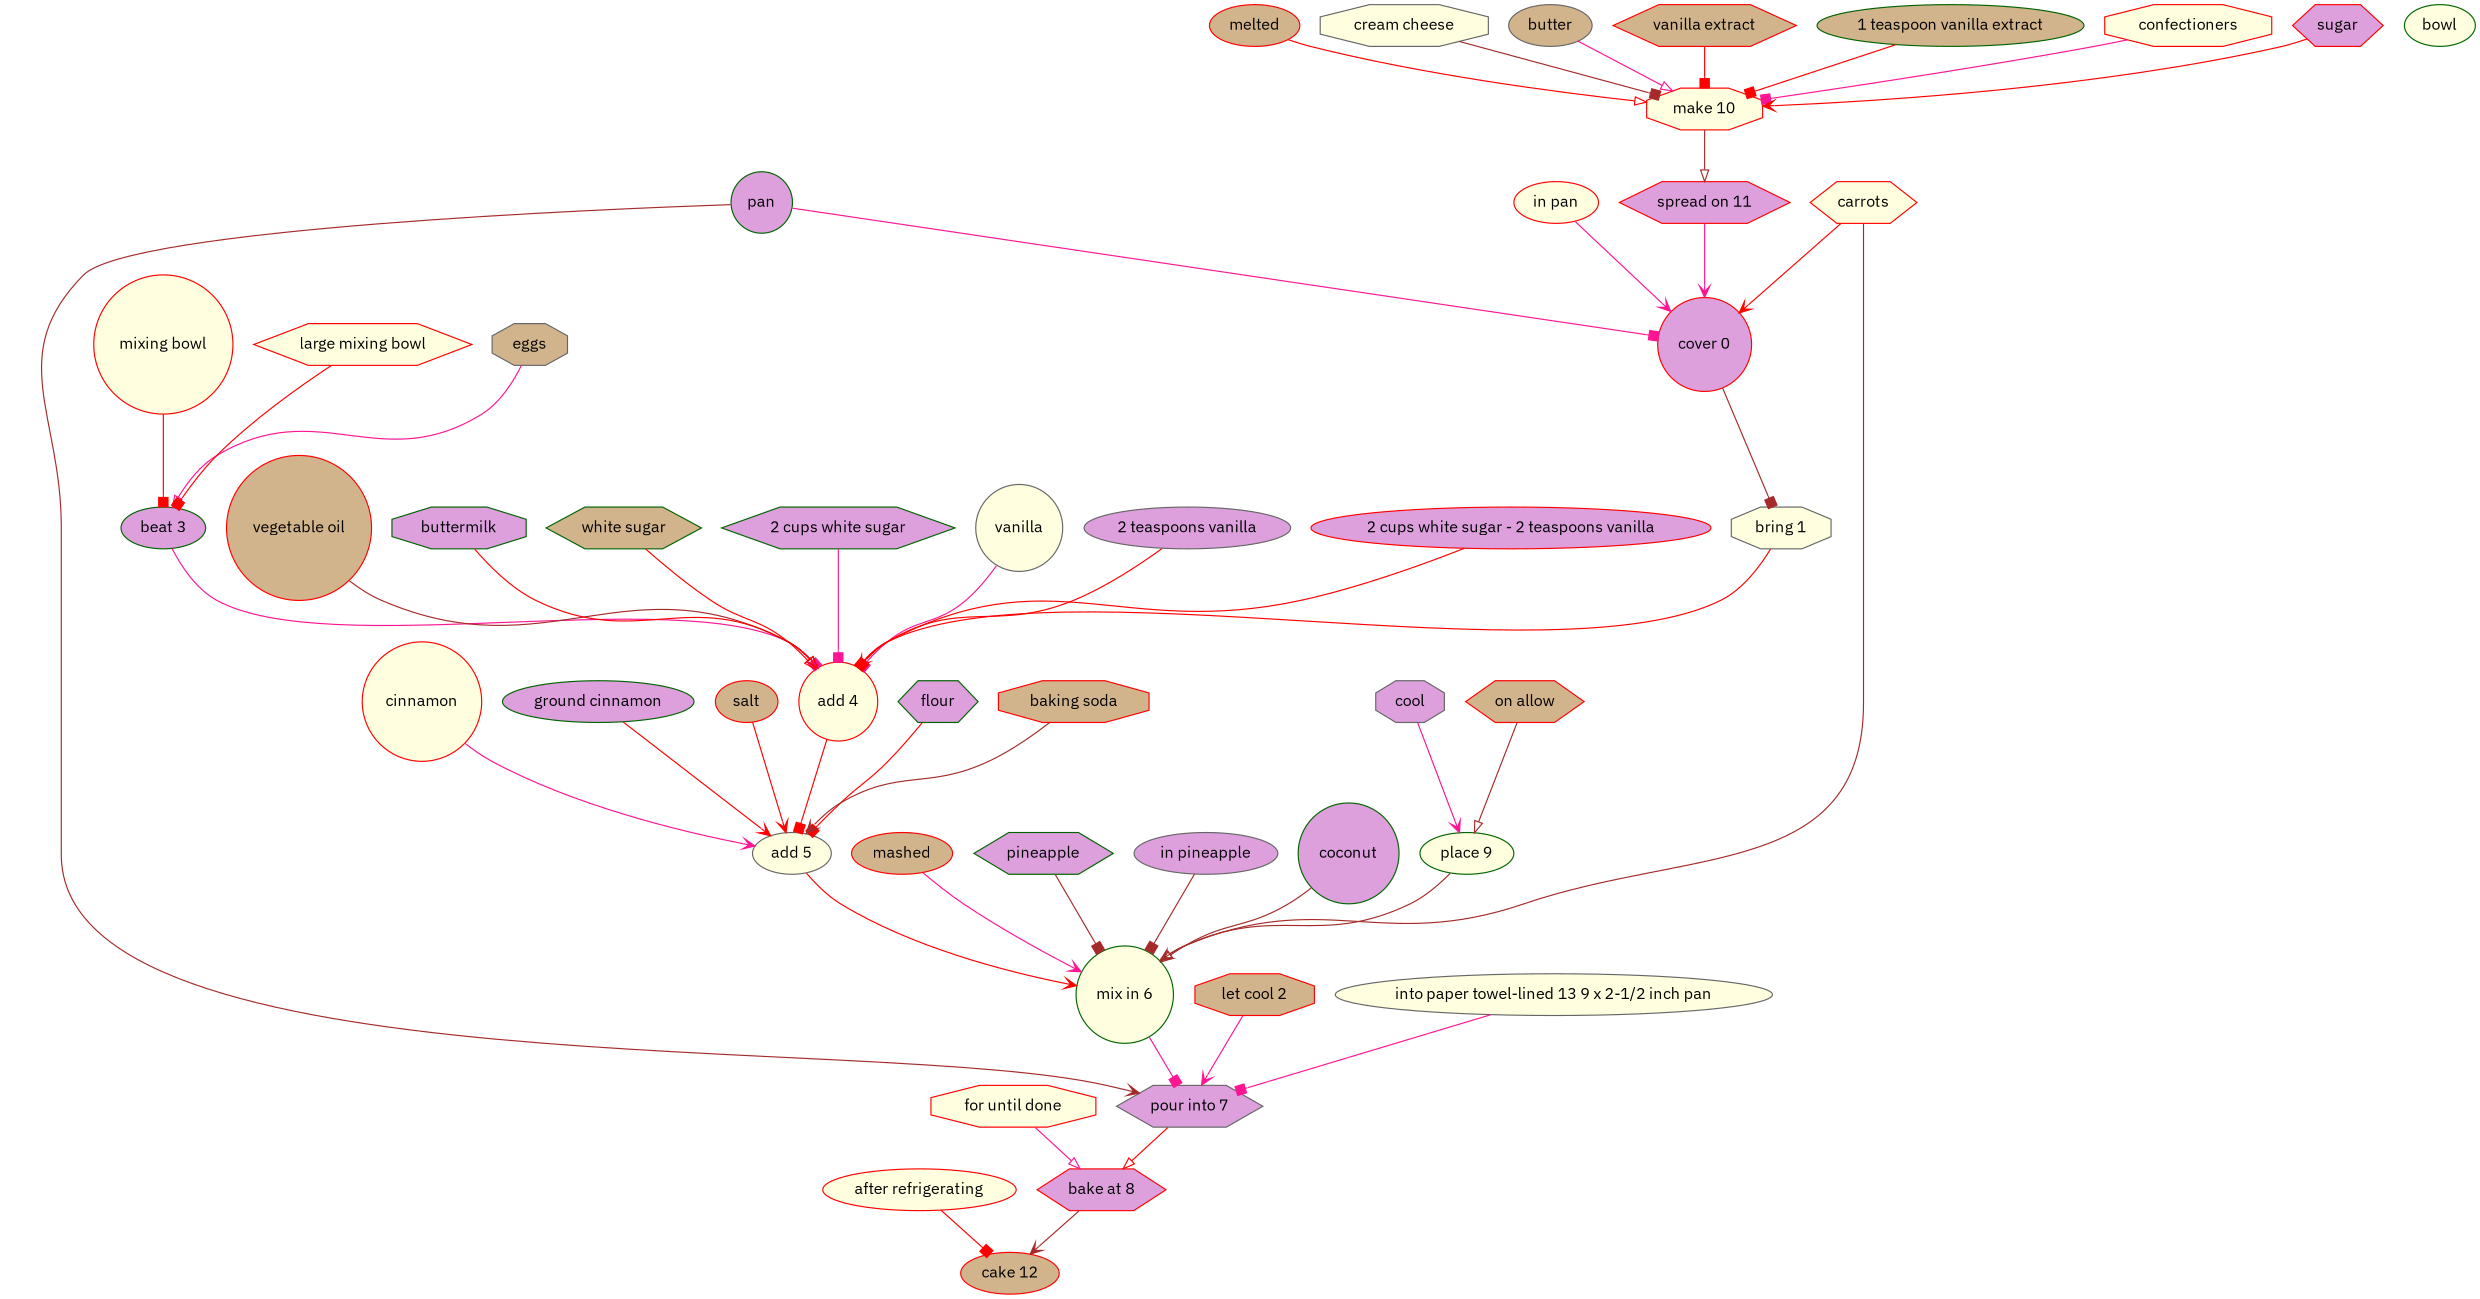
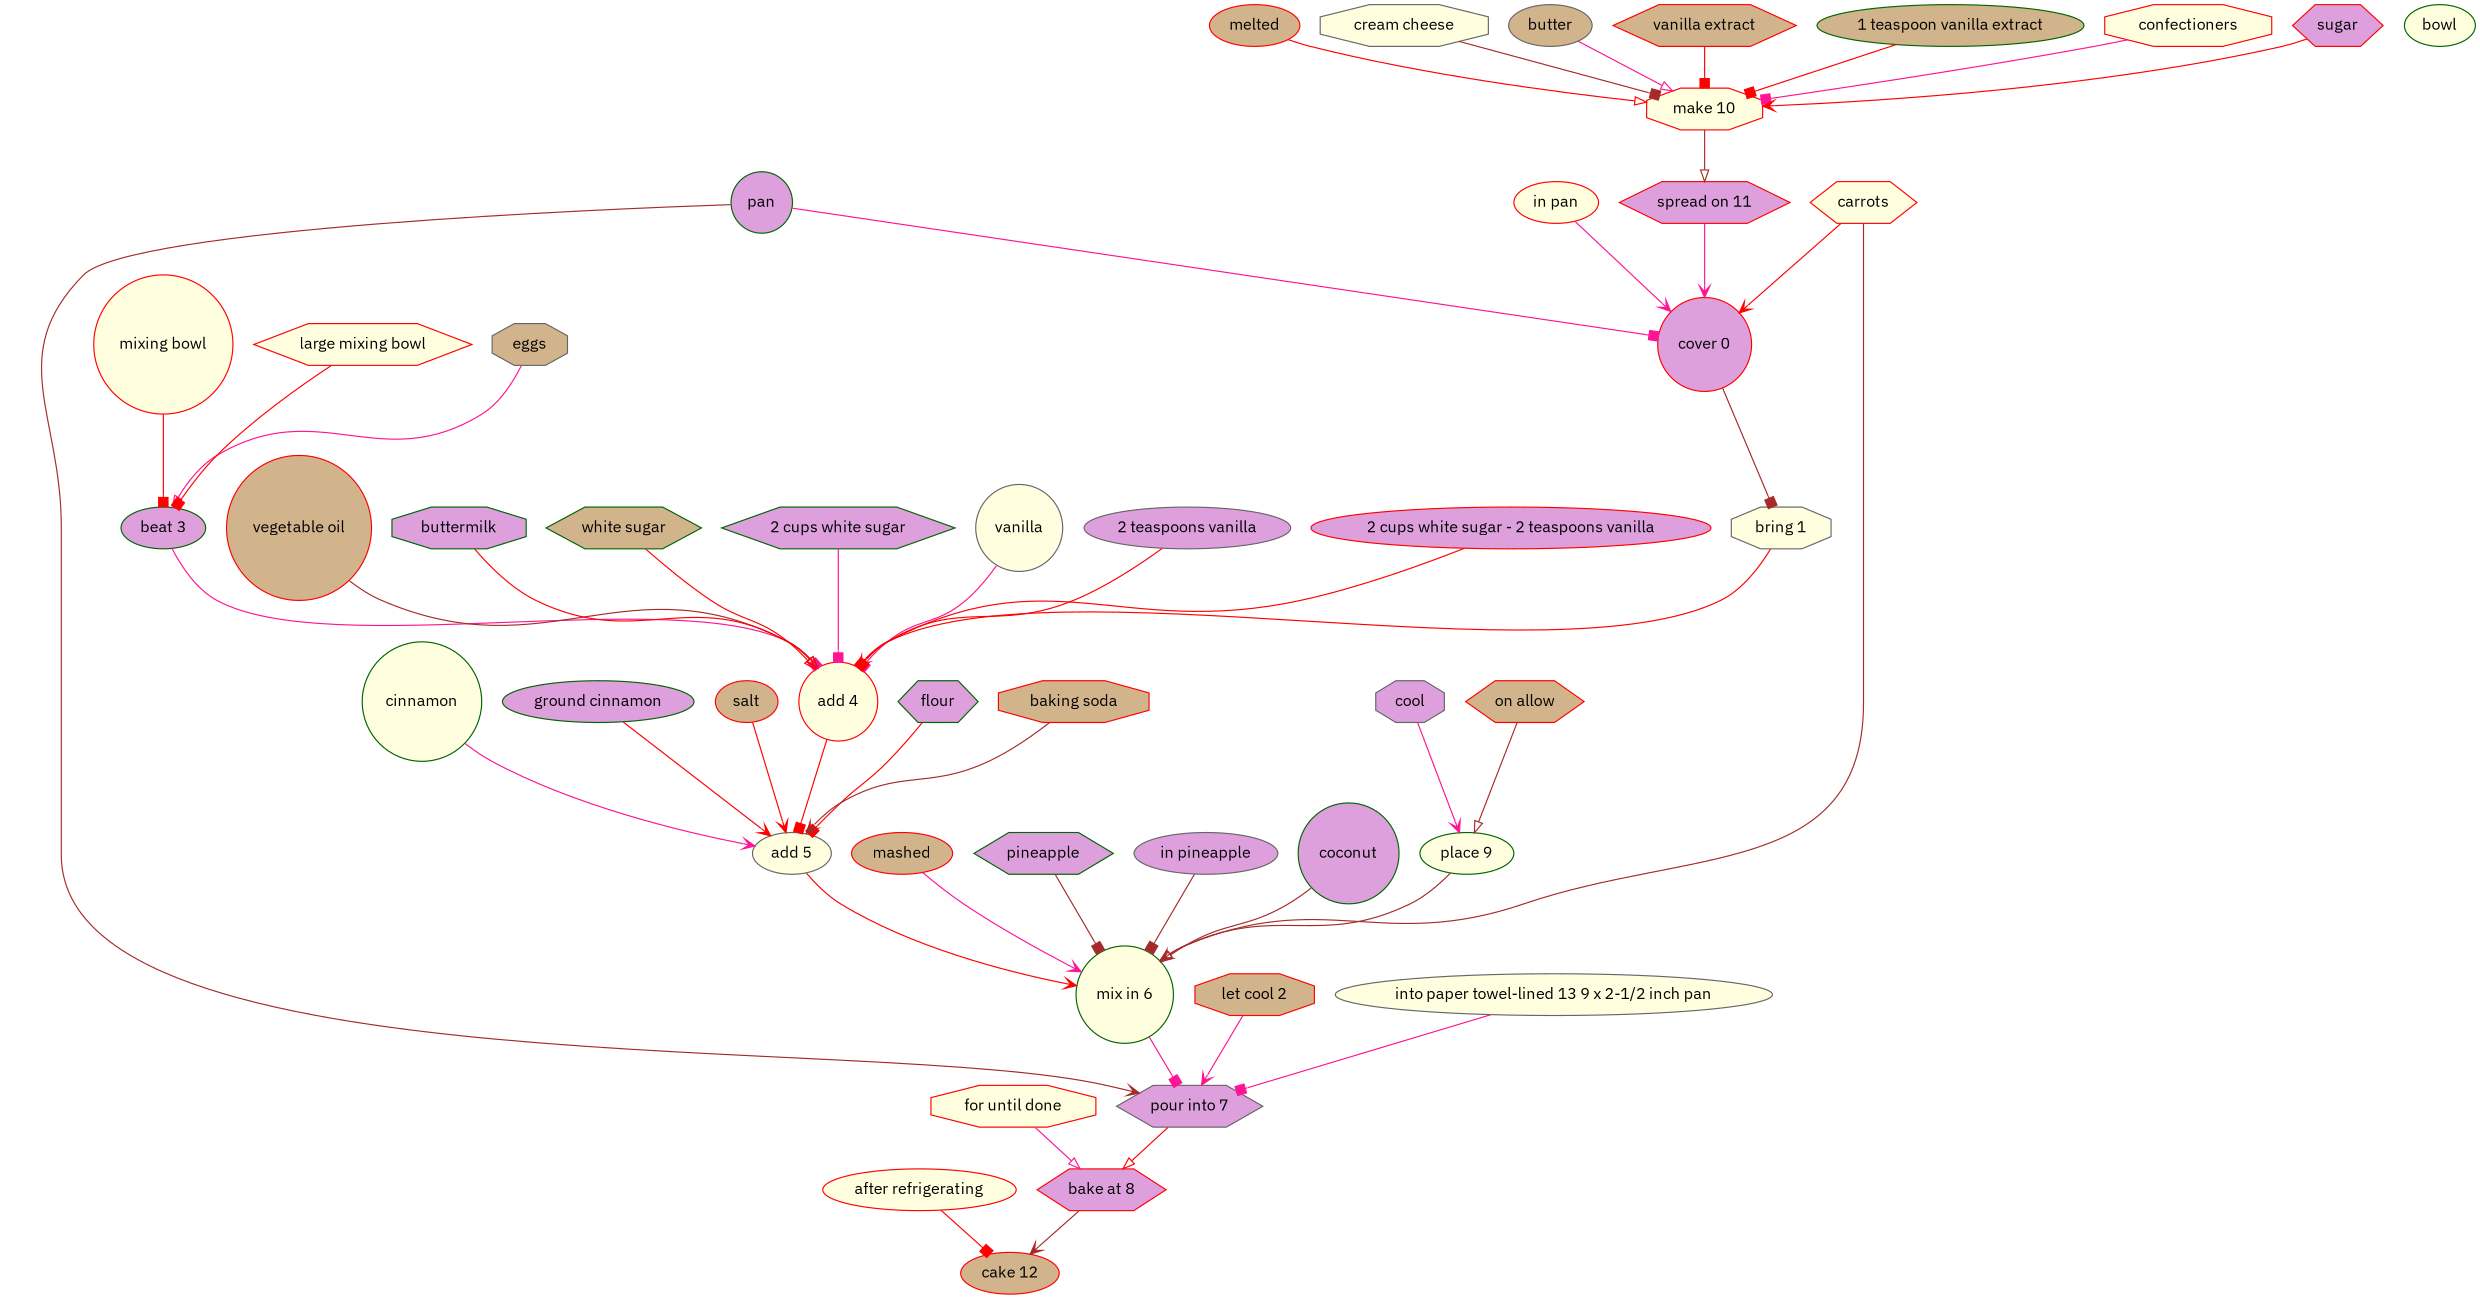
(422, 702) -> (422, 702)
